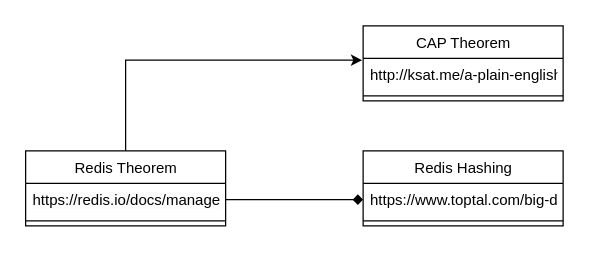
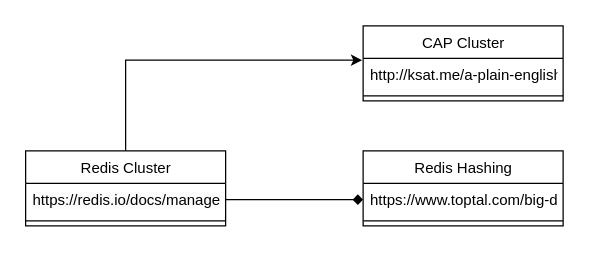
(464, 43) -> (464, 43)
(126, 168) -> (126, 168)
(194, 201) -> (185, 201)
